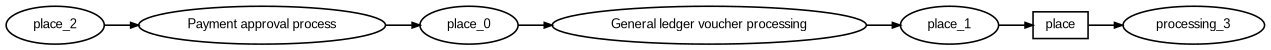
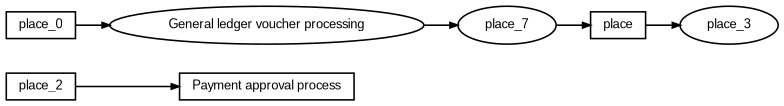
(55, 25) -> (41, 87)
(262, 25) -> (267, 87)
(399, 25) -> none
(469, 25) -> (41, 25)
(950, 25) -> (507, 25)
(1194, 25) -> (729, 25)
